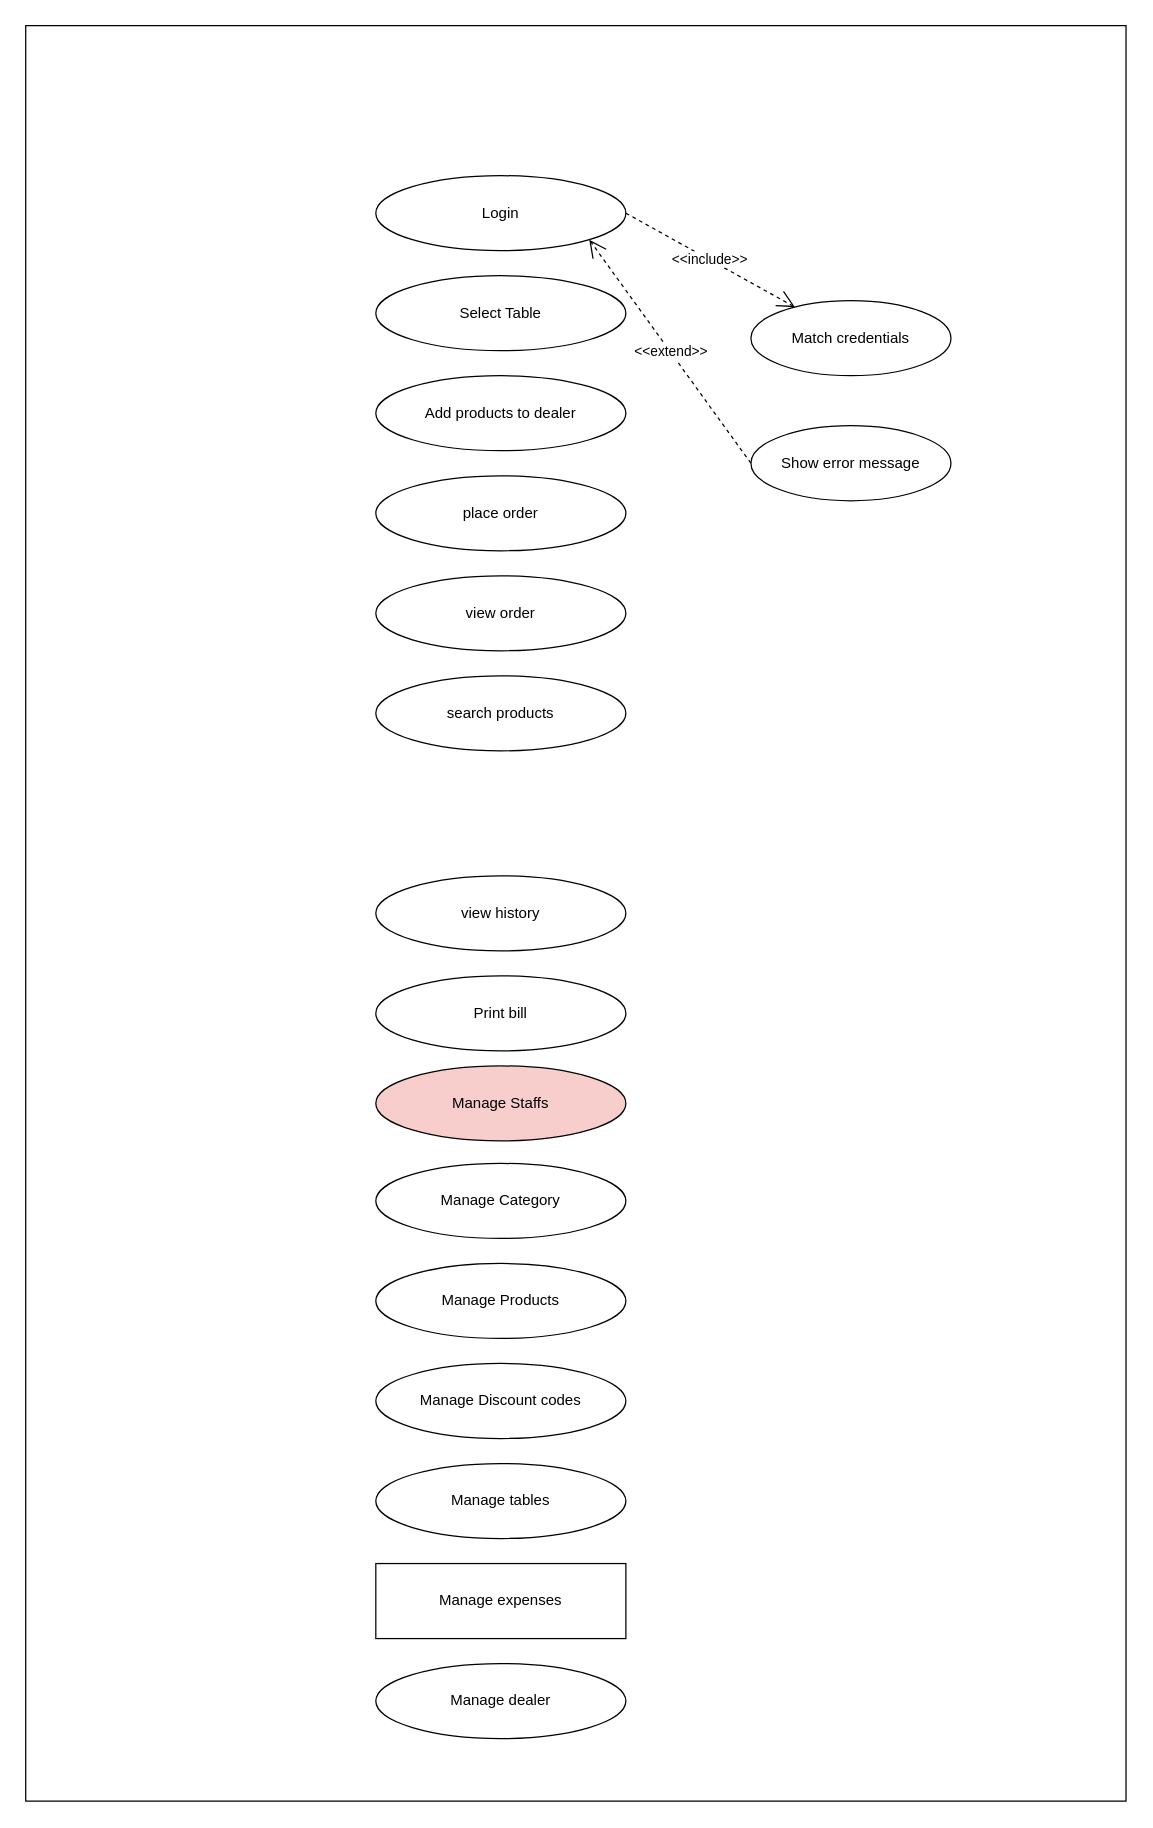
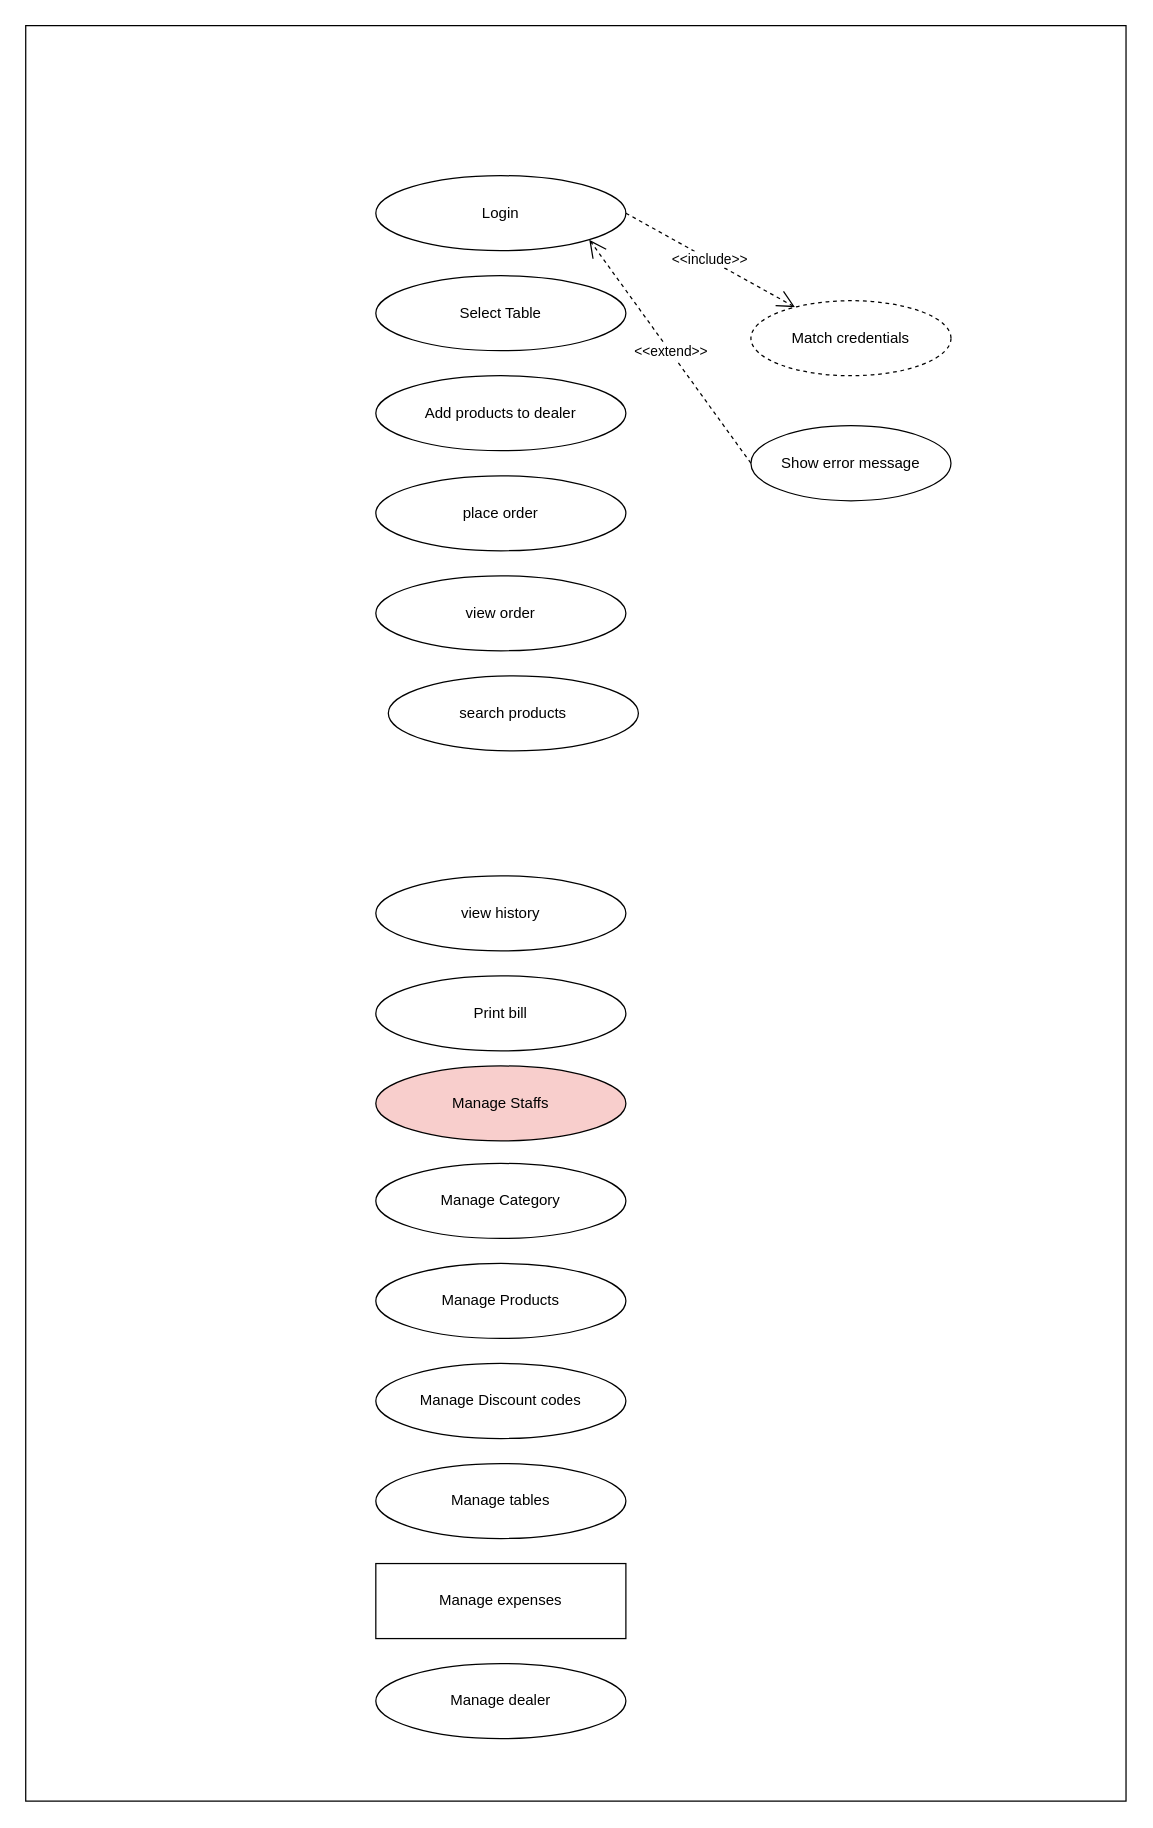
(851, 338) -> (851, 338)
(501, 713) -> (513, 713)
